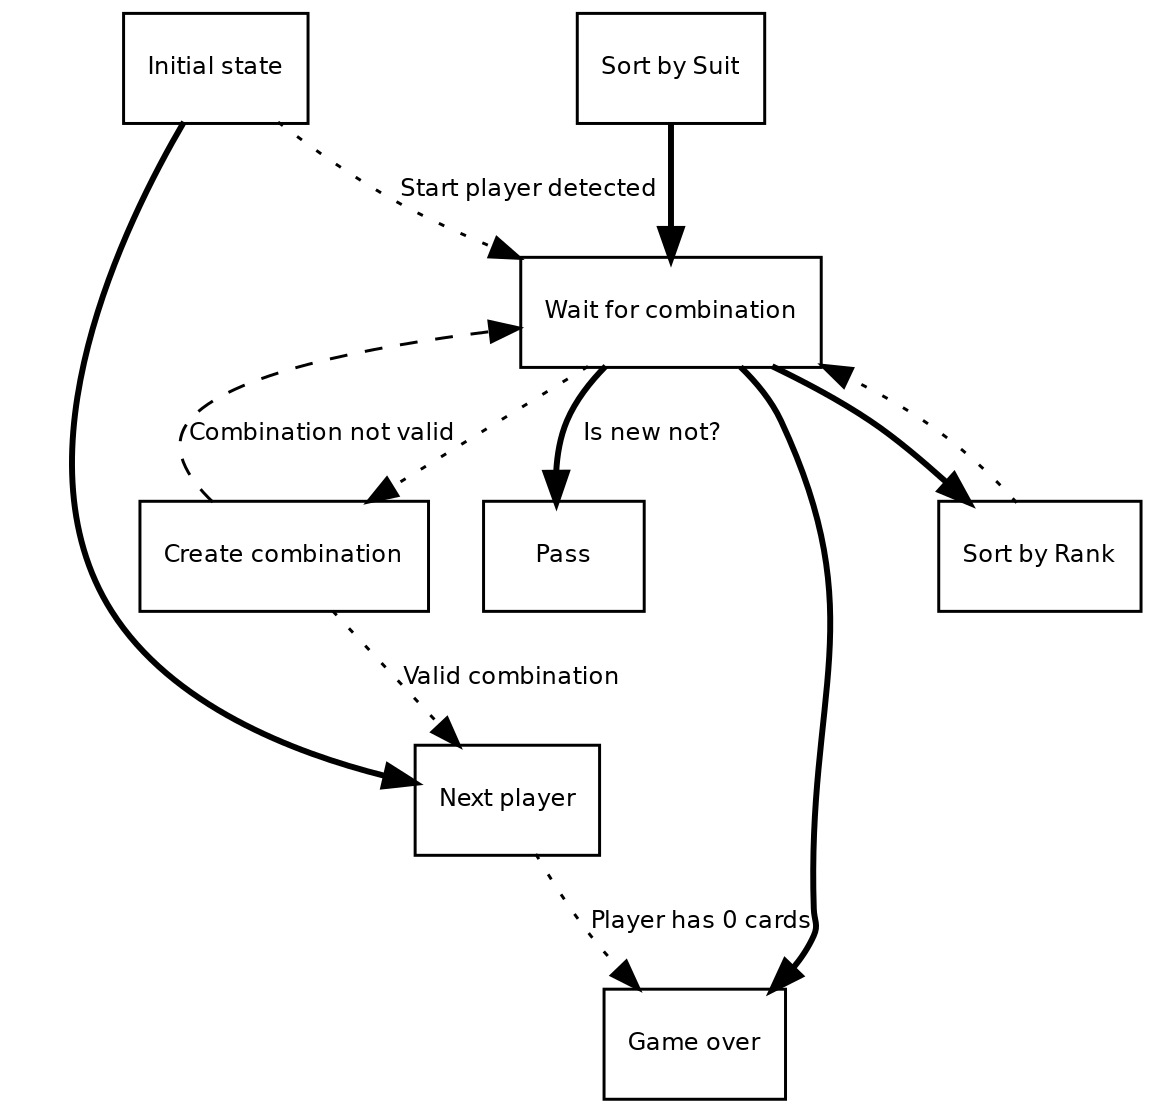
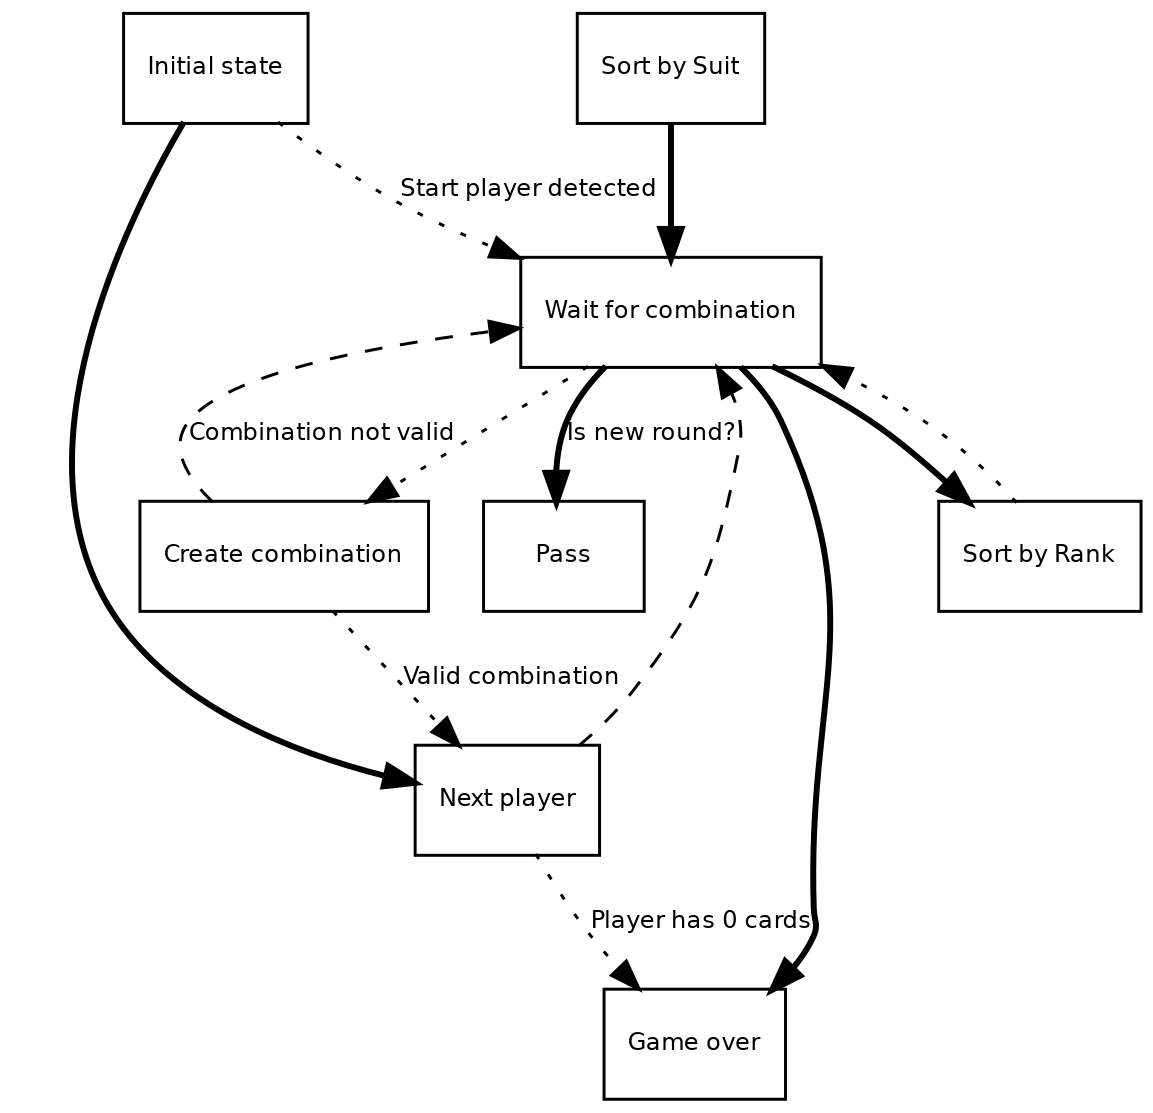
(653, 434) -> (653, 434)
none -> (700, 588)
